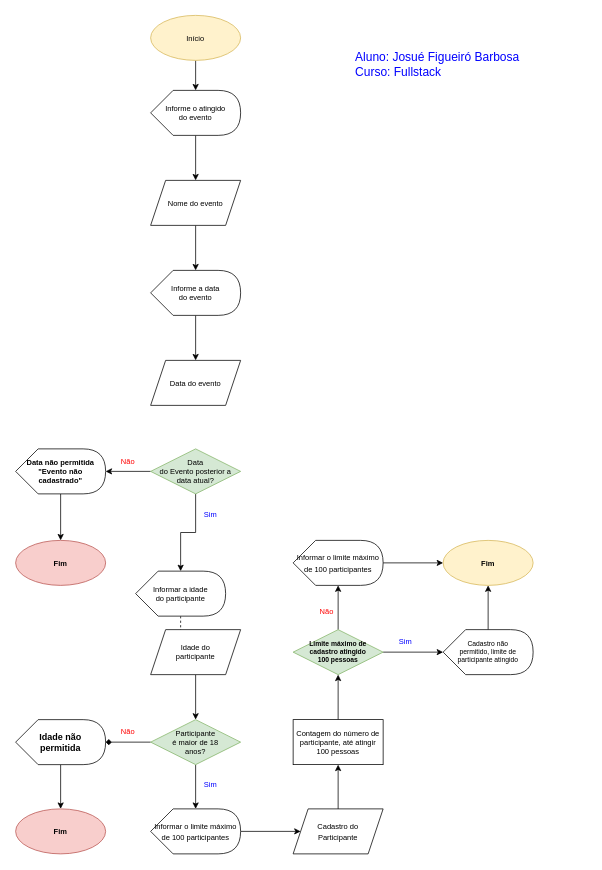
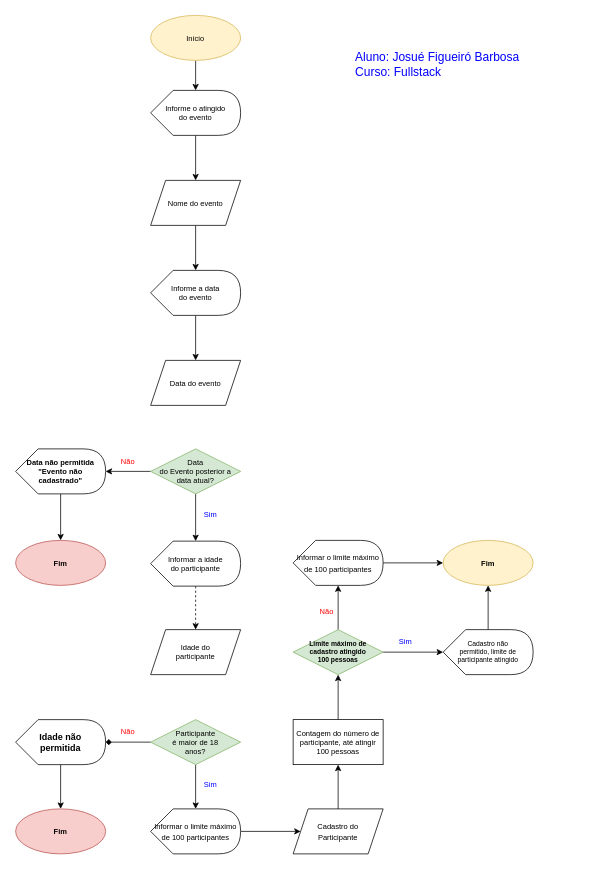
(180, 594) -> (195, 564)
(195, 695) -> none
